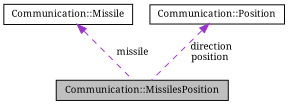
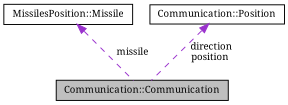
(68, 14) -> (68, 14)
(142, 90) -> (142, 90)
